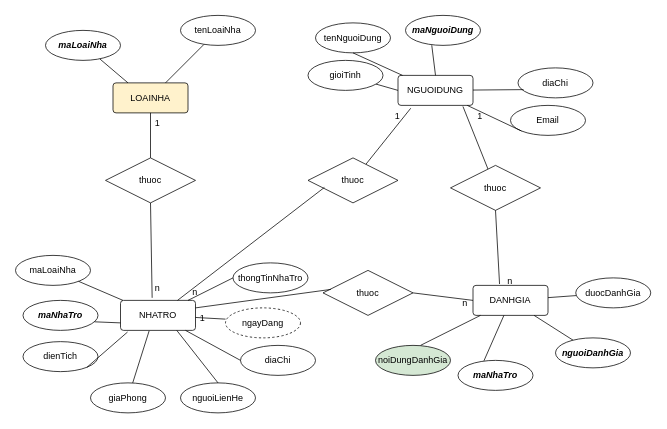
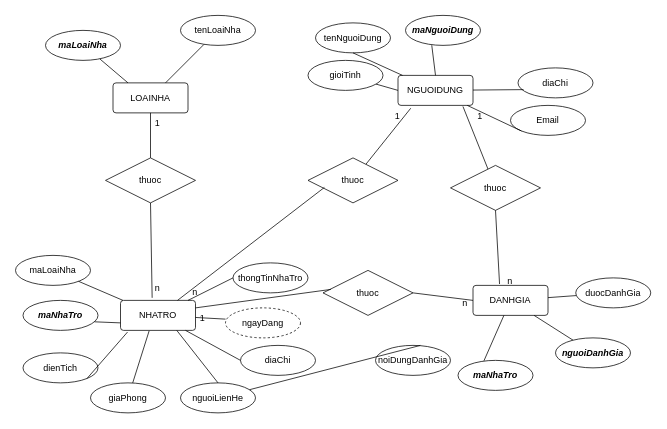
(150, 98) -> (150, 98)
(450, 331) -> (335, 368)
(60, 357) -> (60, 368)
(413, 360) -> (413, 360)
